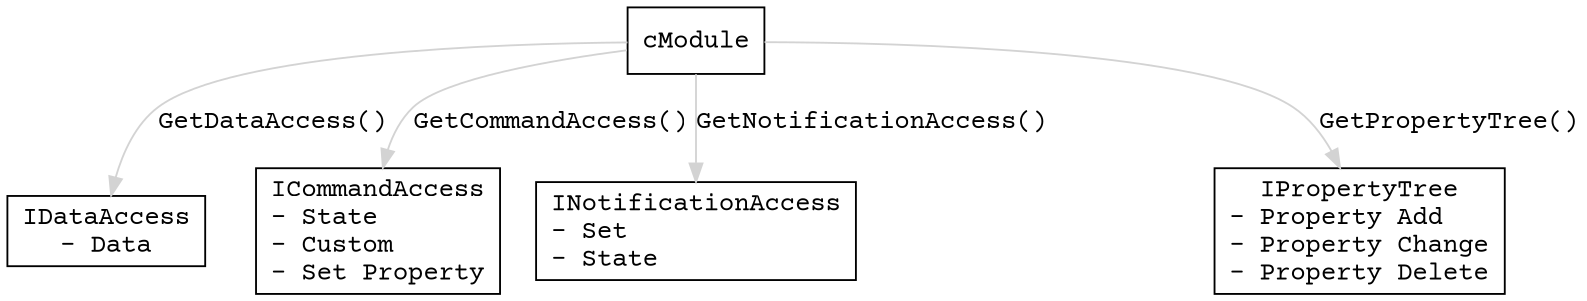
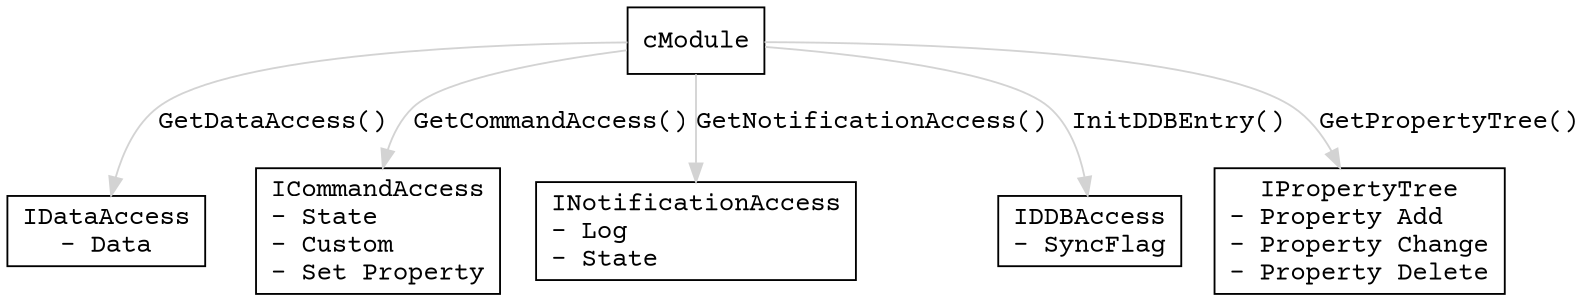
(696, 231) -> (696, 231)
none -> (1090, 231)
